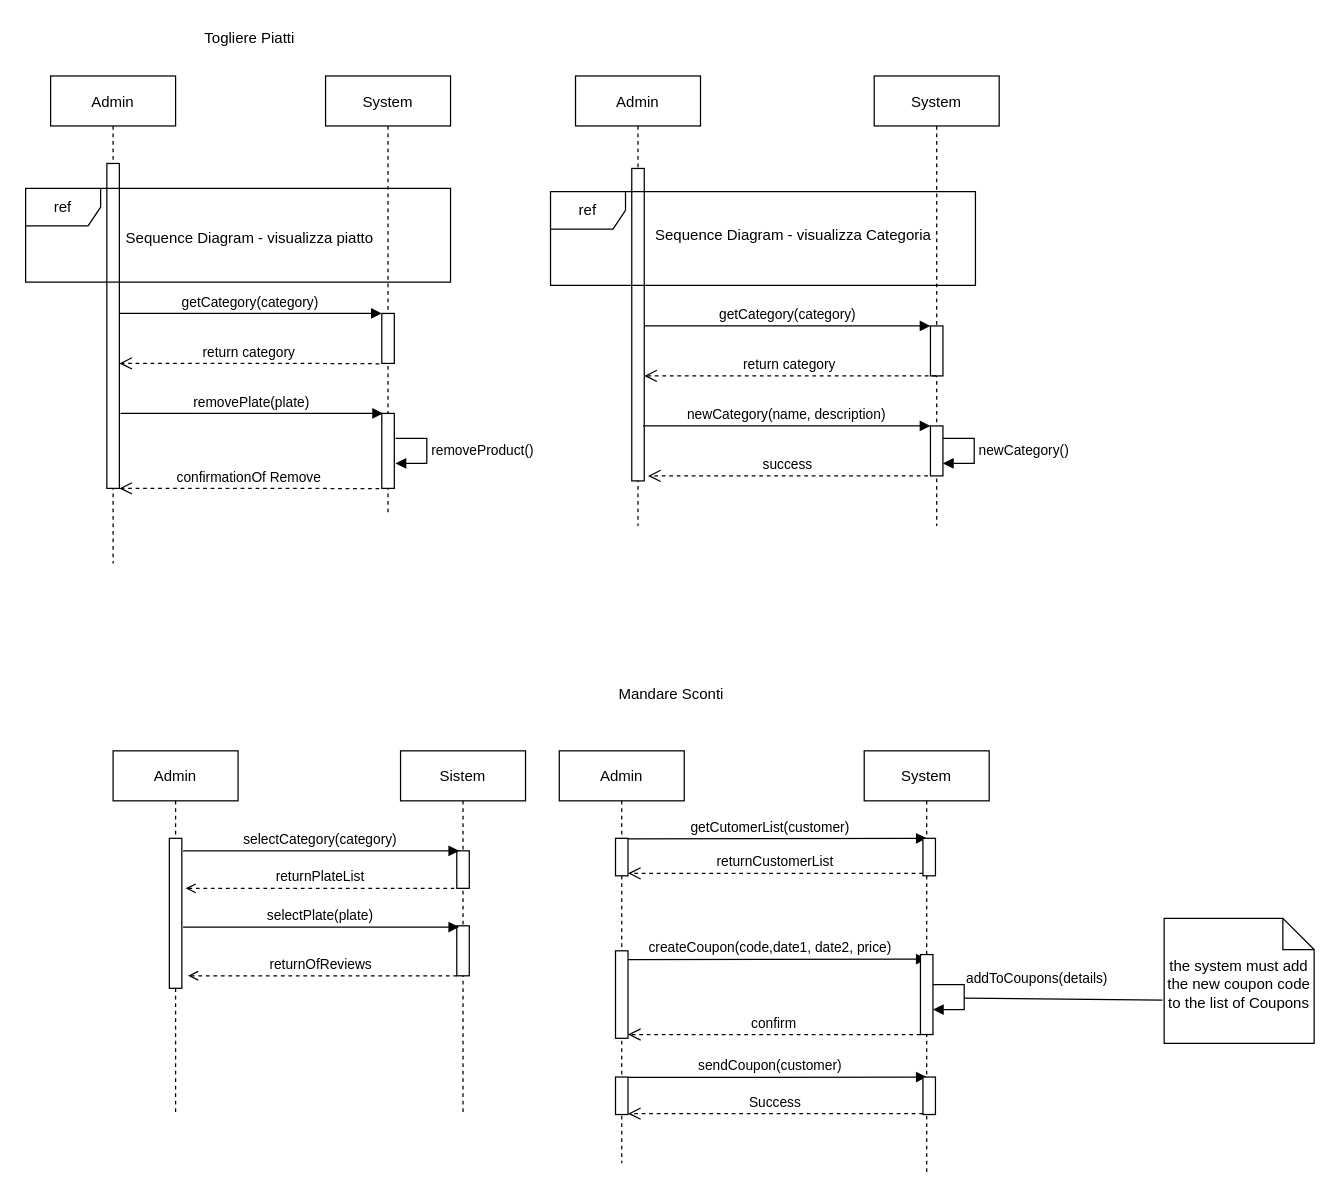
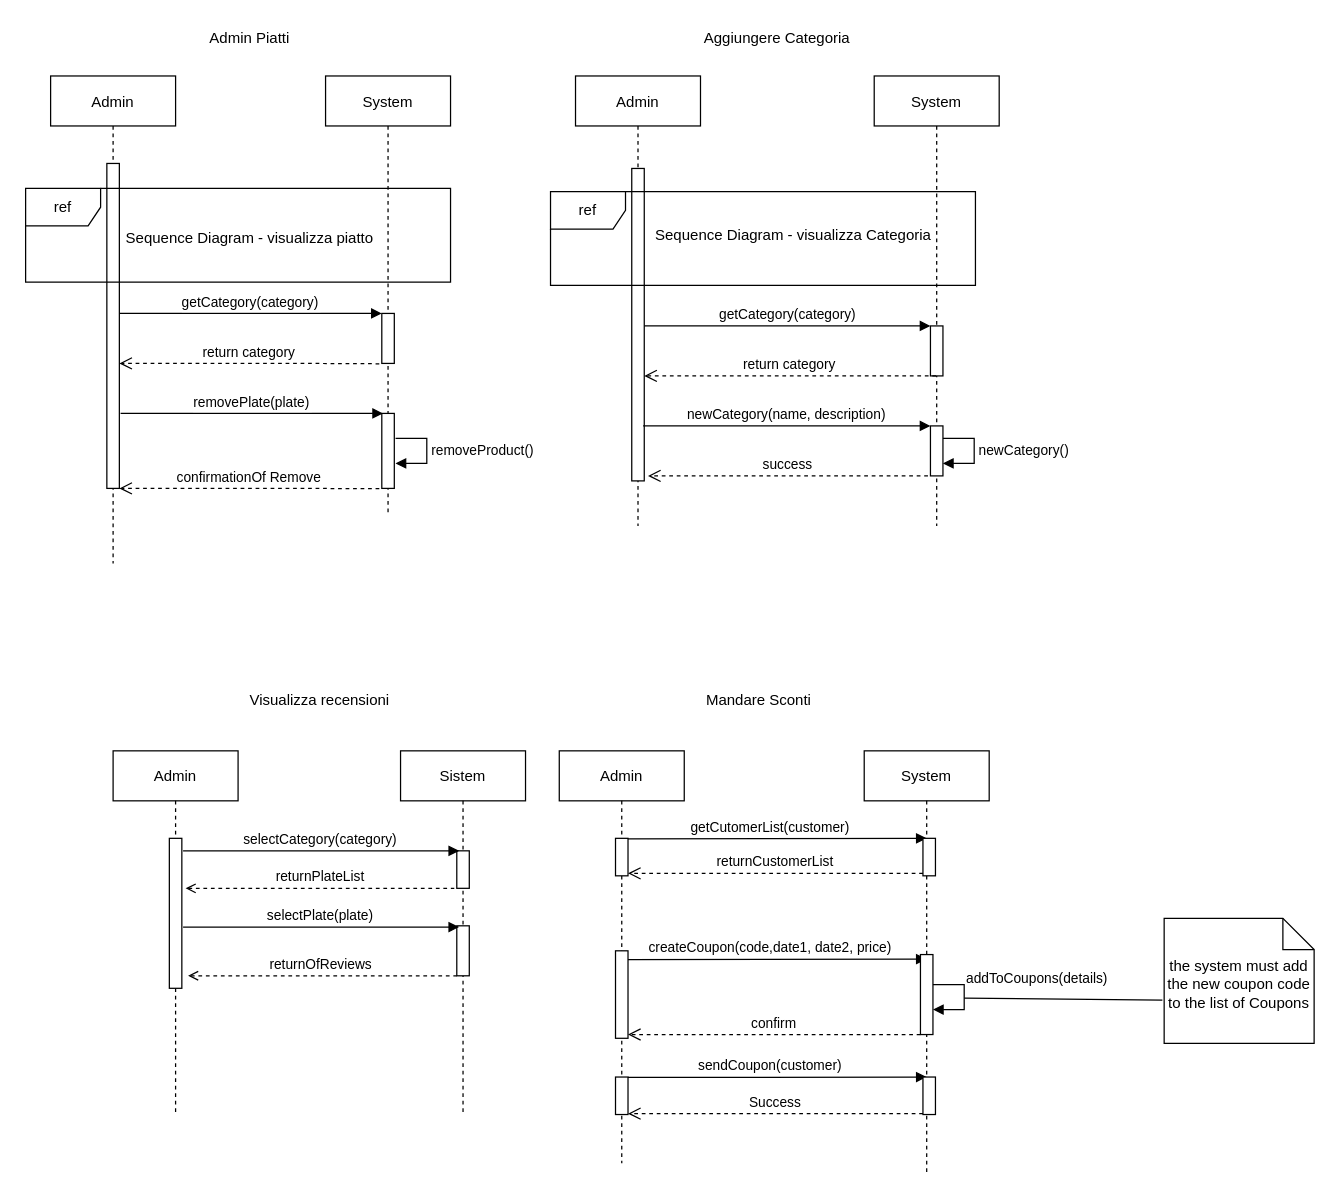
(250, 38) -> (250, 38)
none -> (777, 38)
(673, 694) -> (761, 701)
none -> (319, 701)
